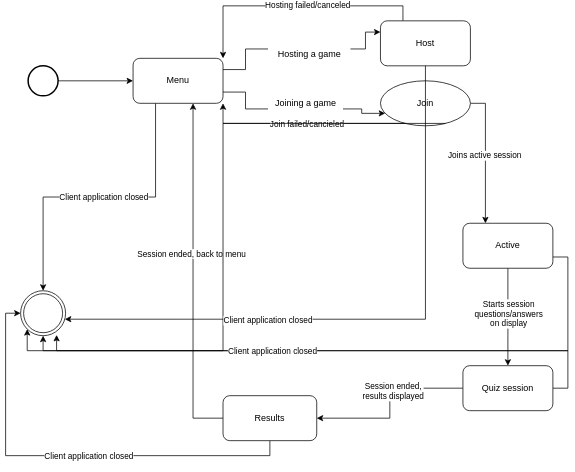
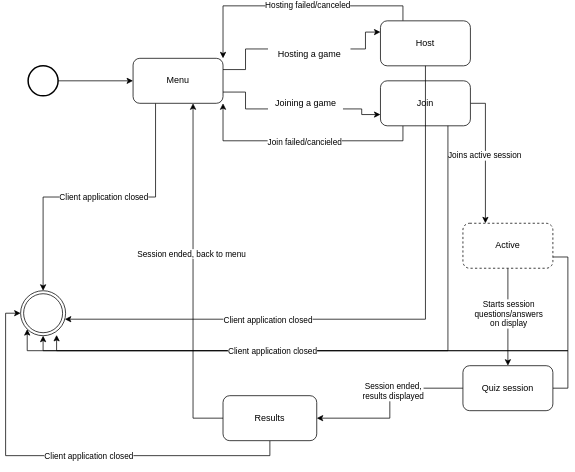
(426, 103) -> (426, 103)
(508, 246) -> (508, 246)
